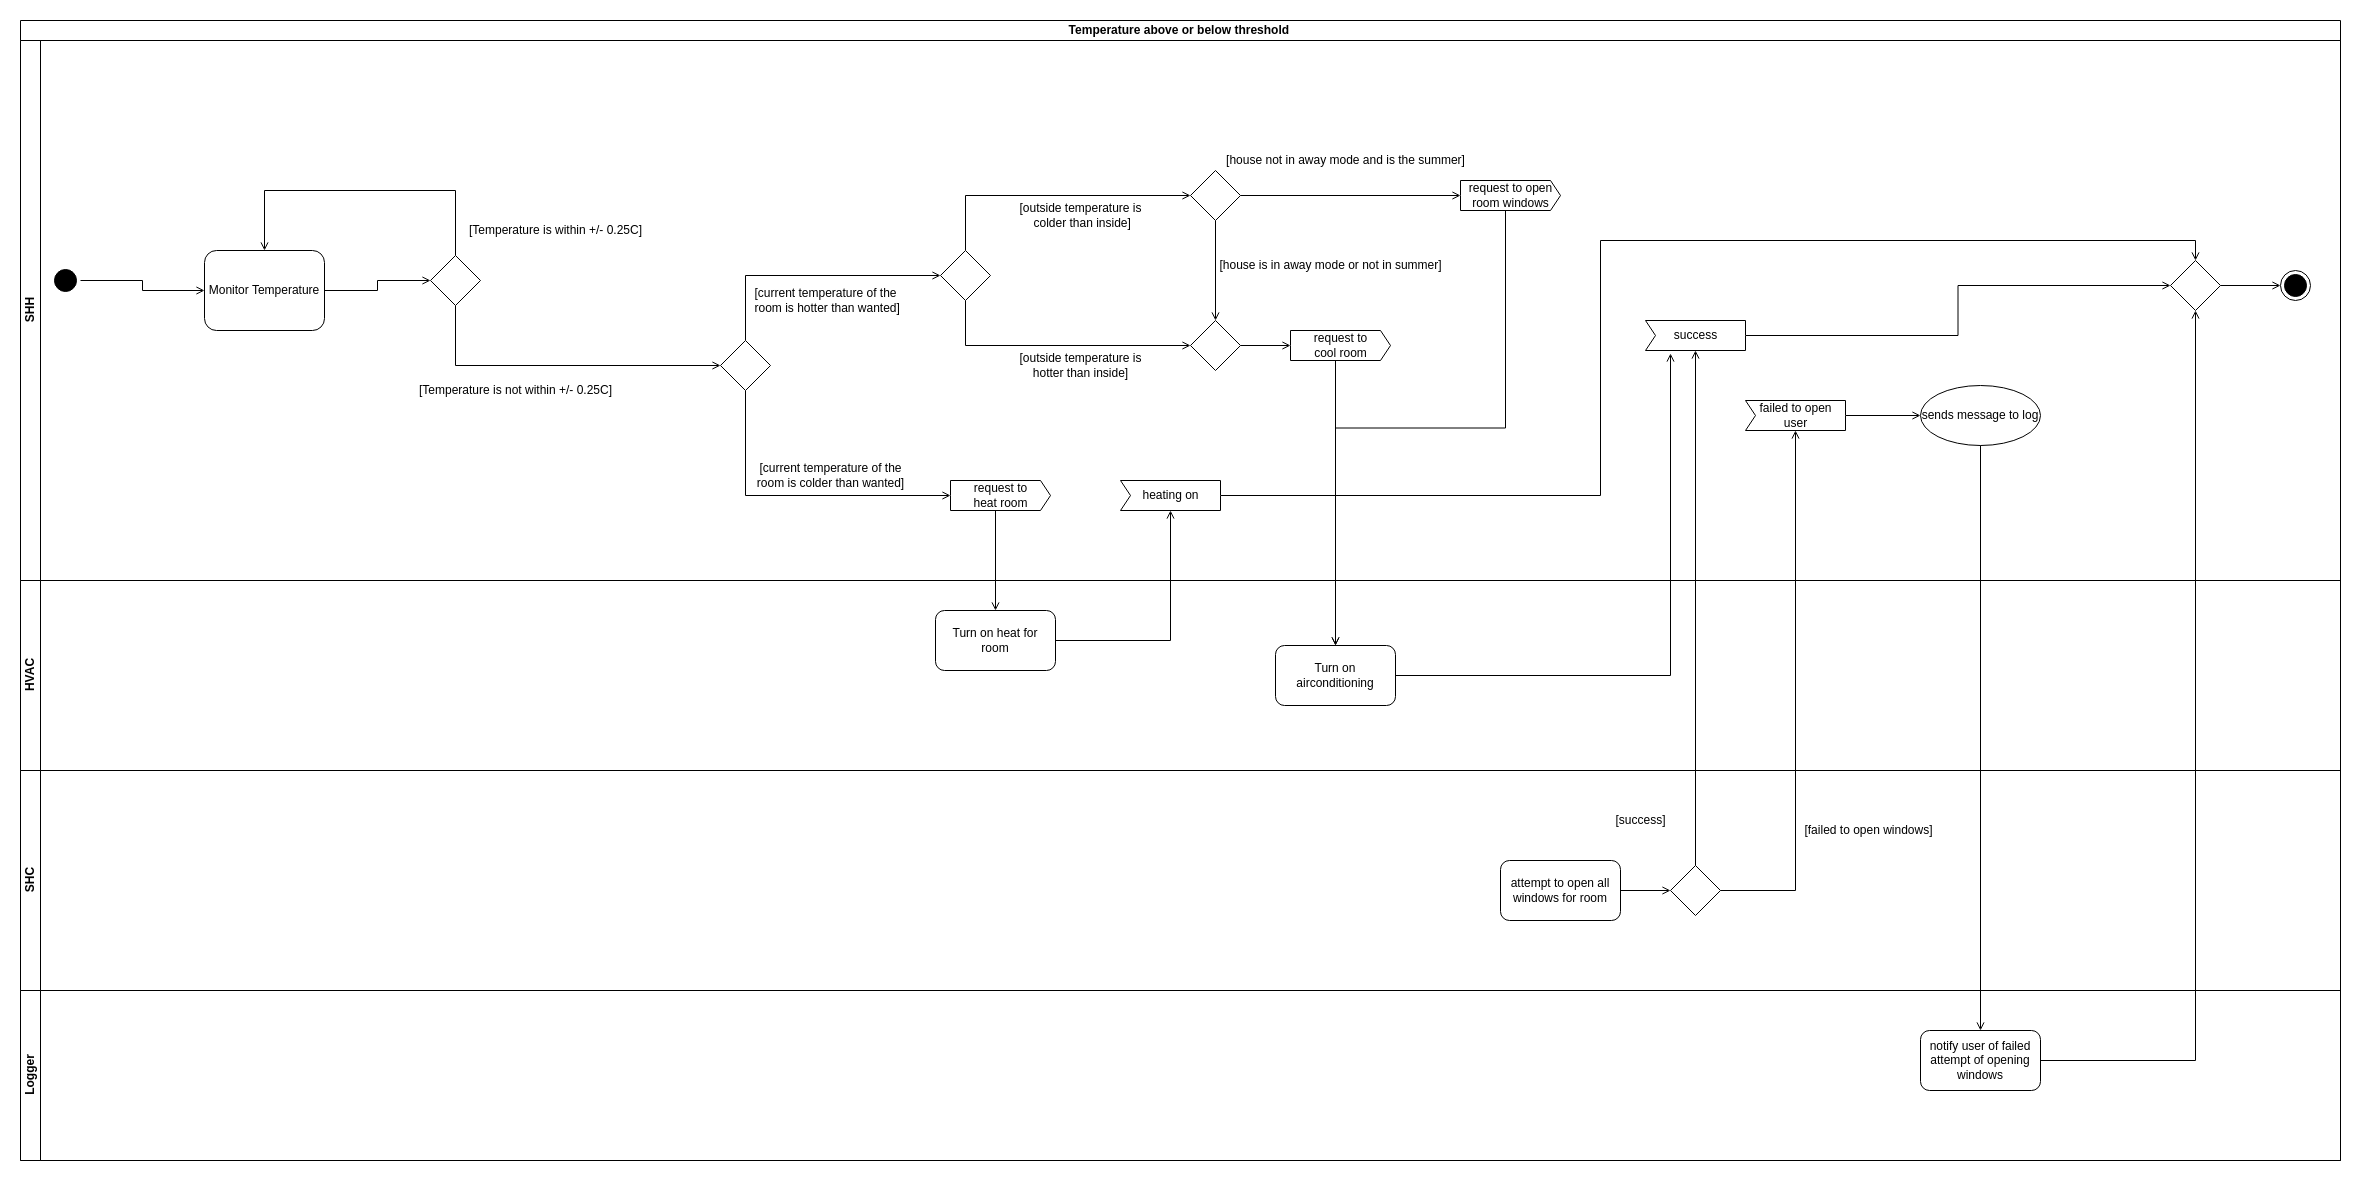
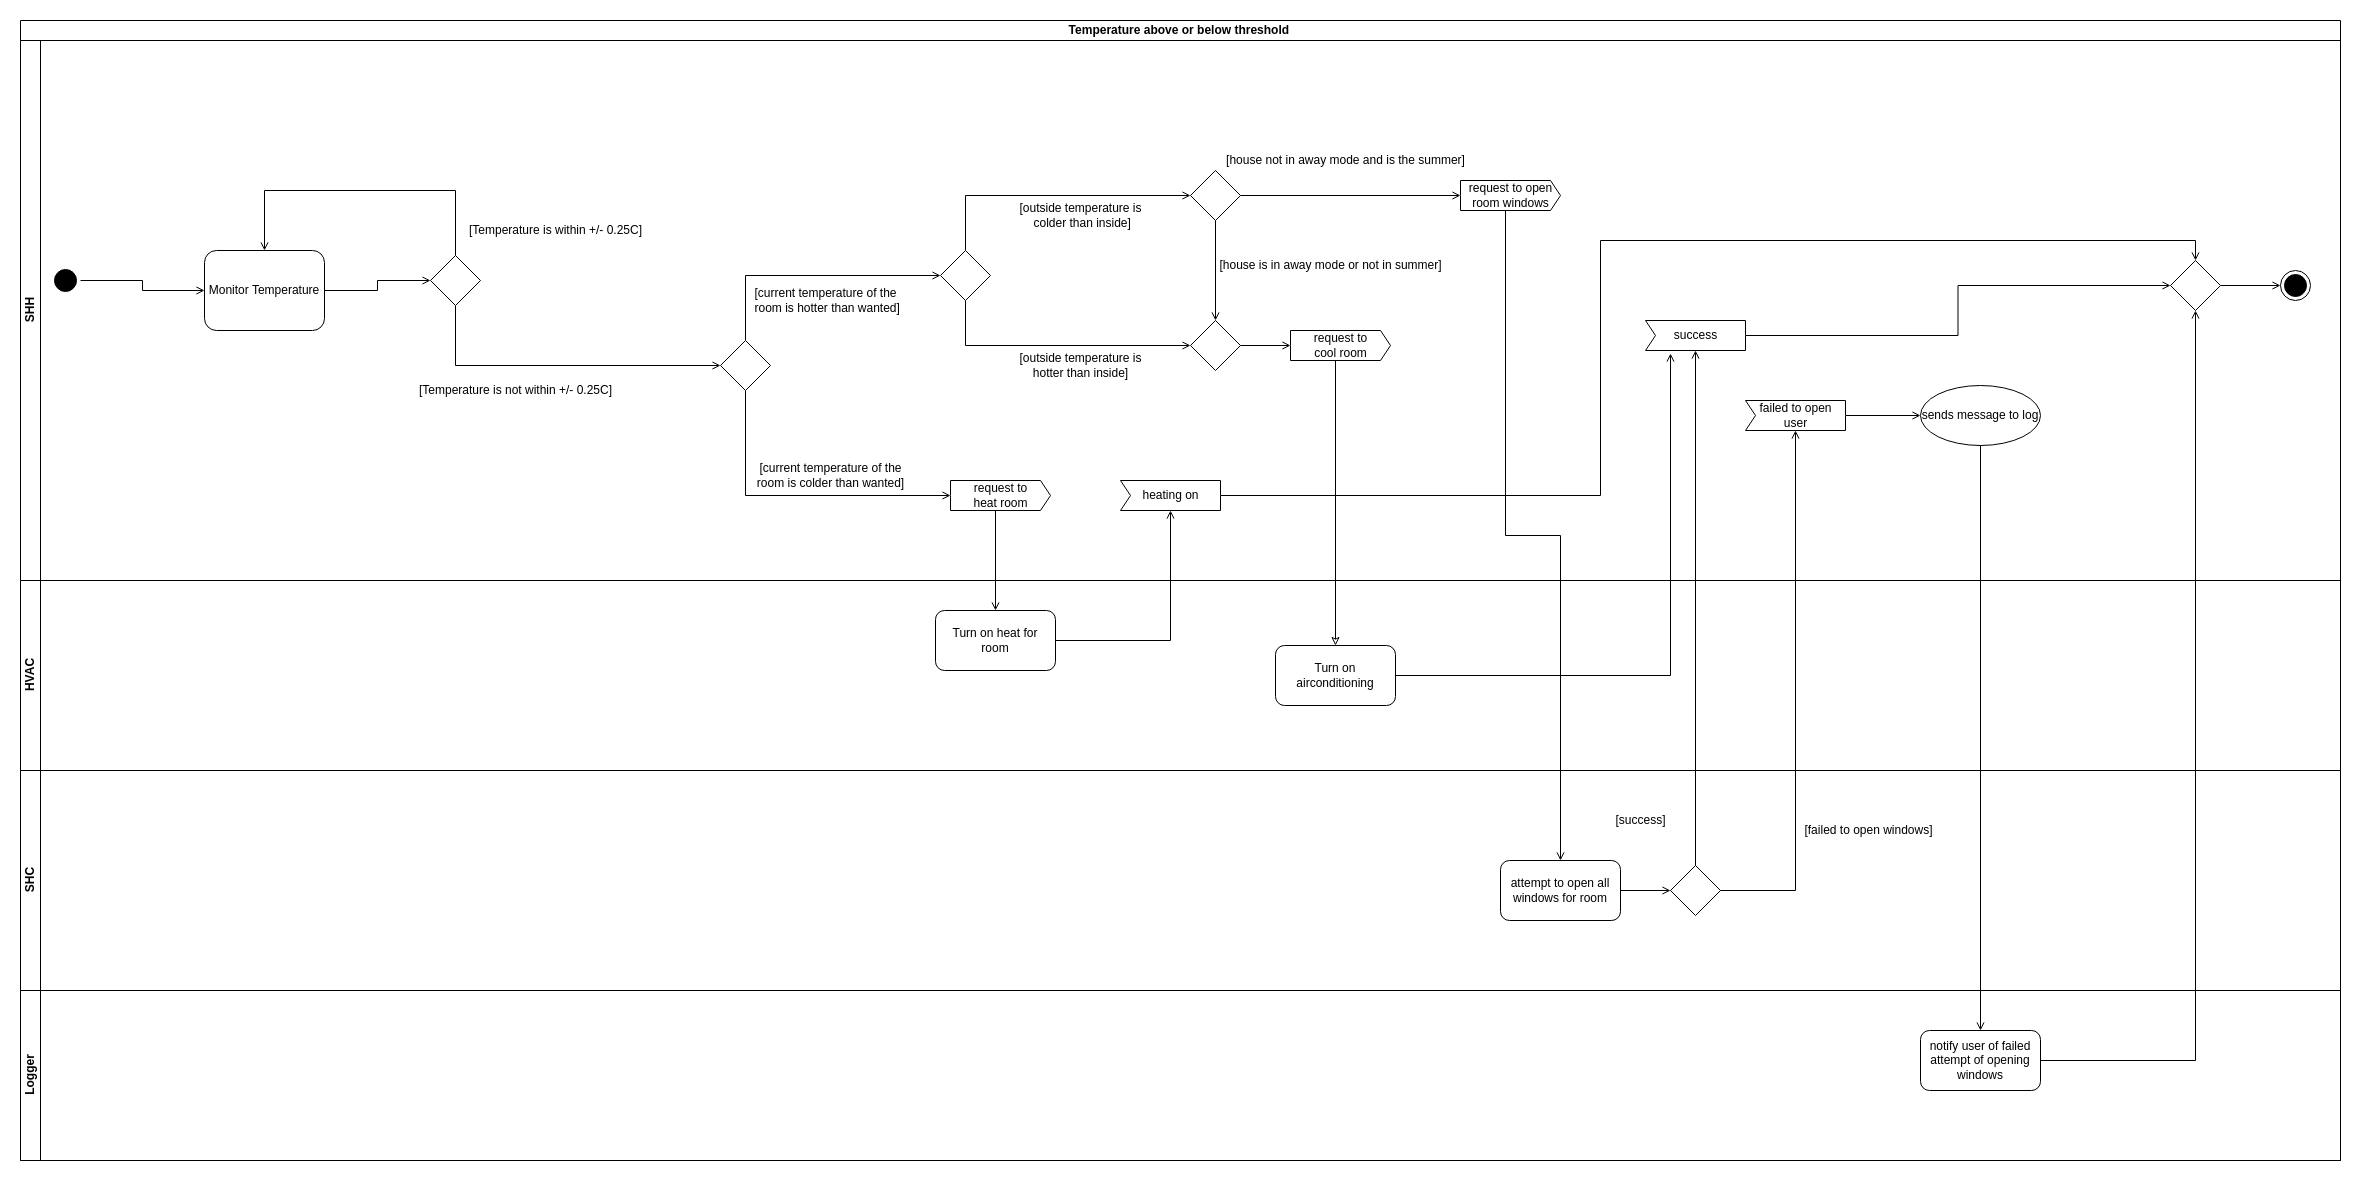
(1336, 425) -> (1336, 425)
(1423, 428) -> (1561, 614)
